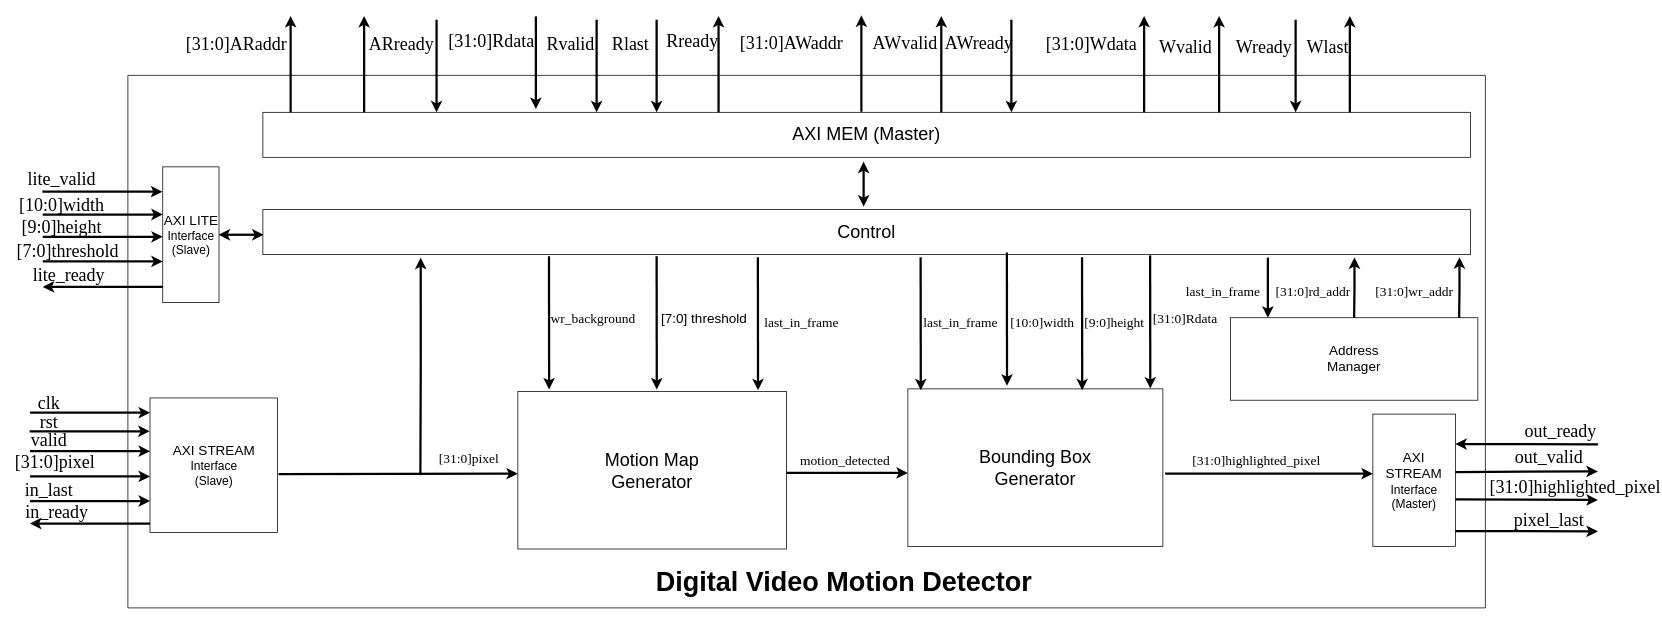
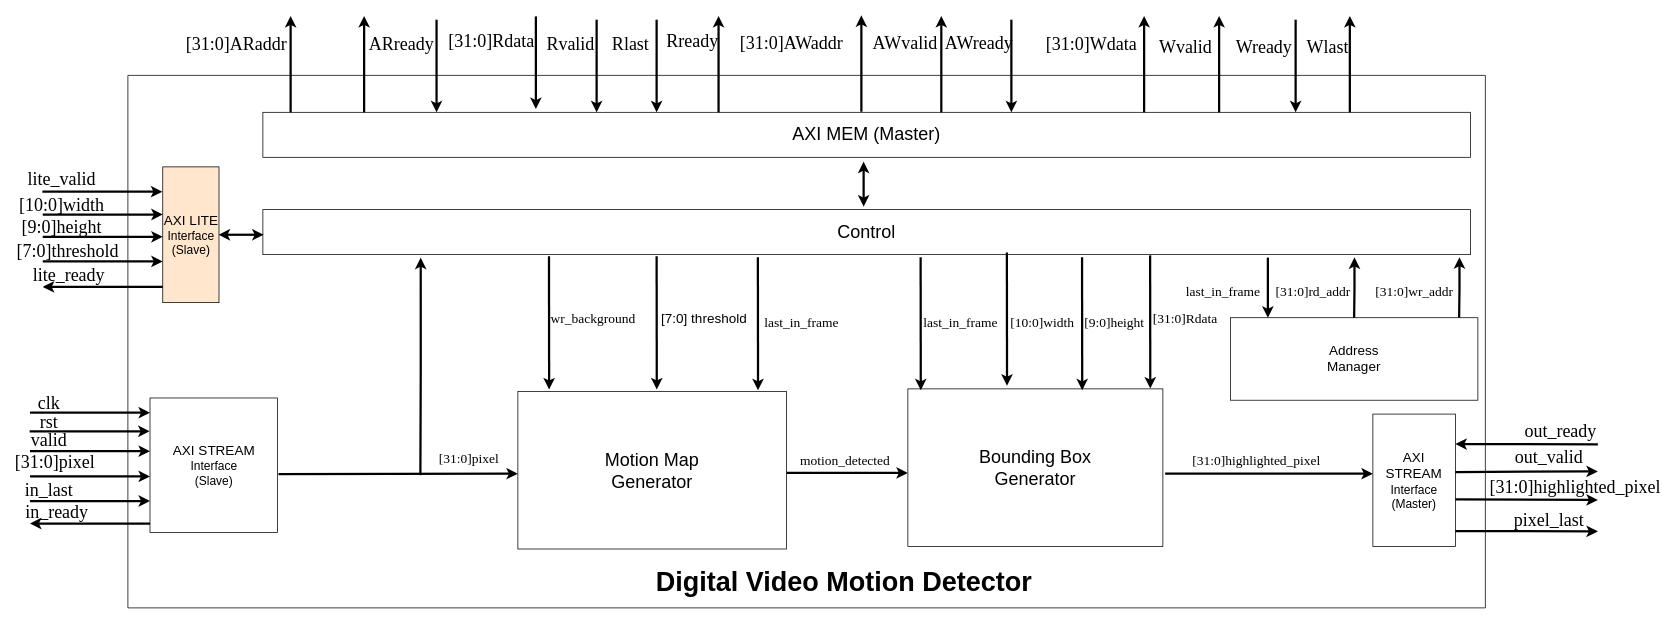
(191, 235) -> (191, 235)
